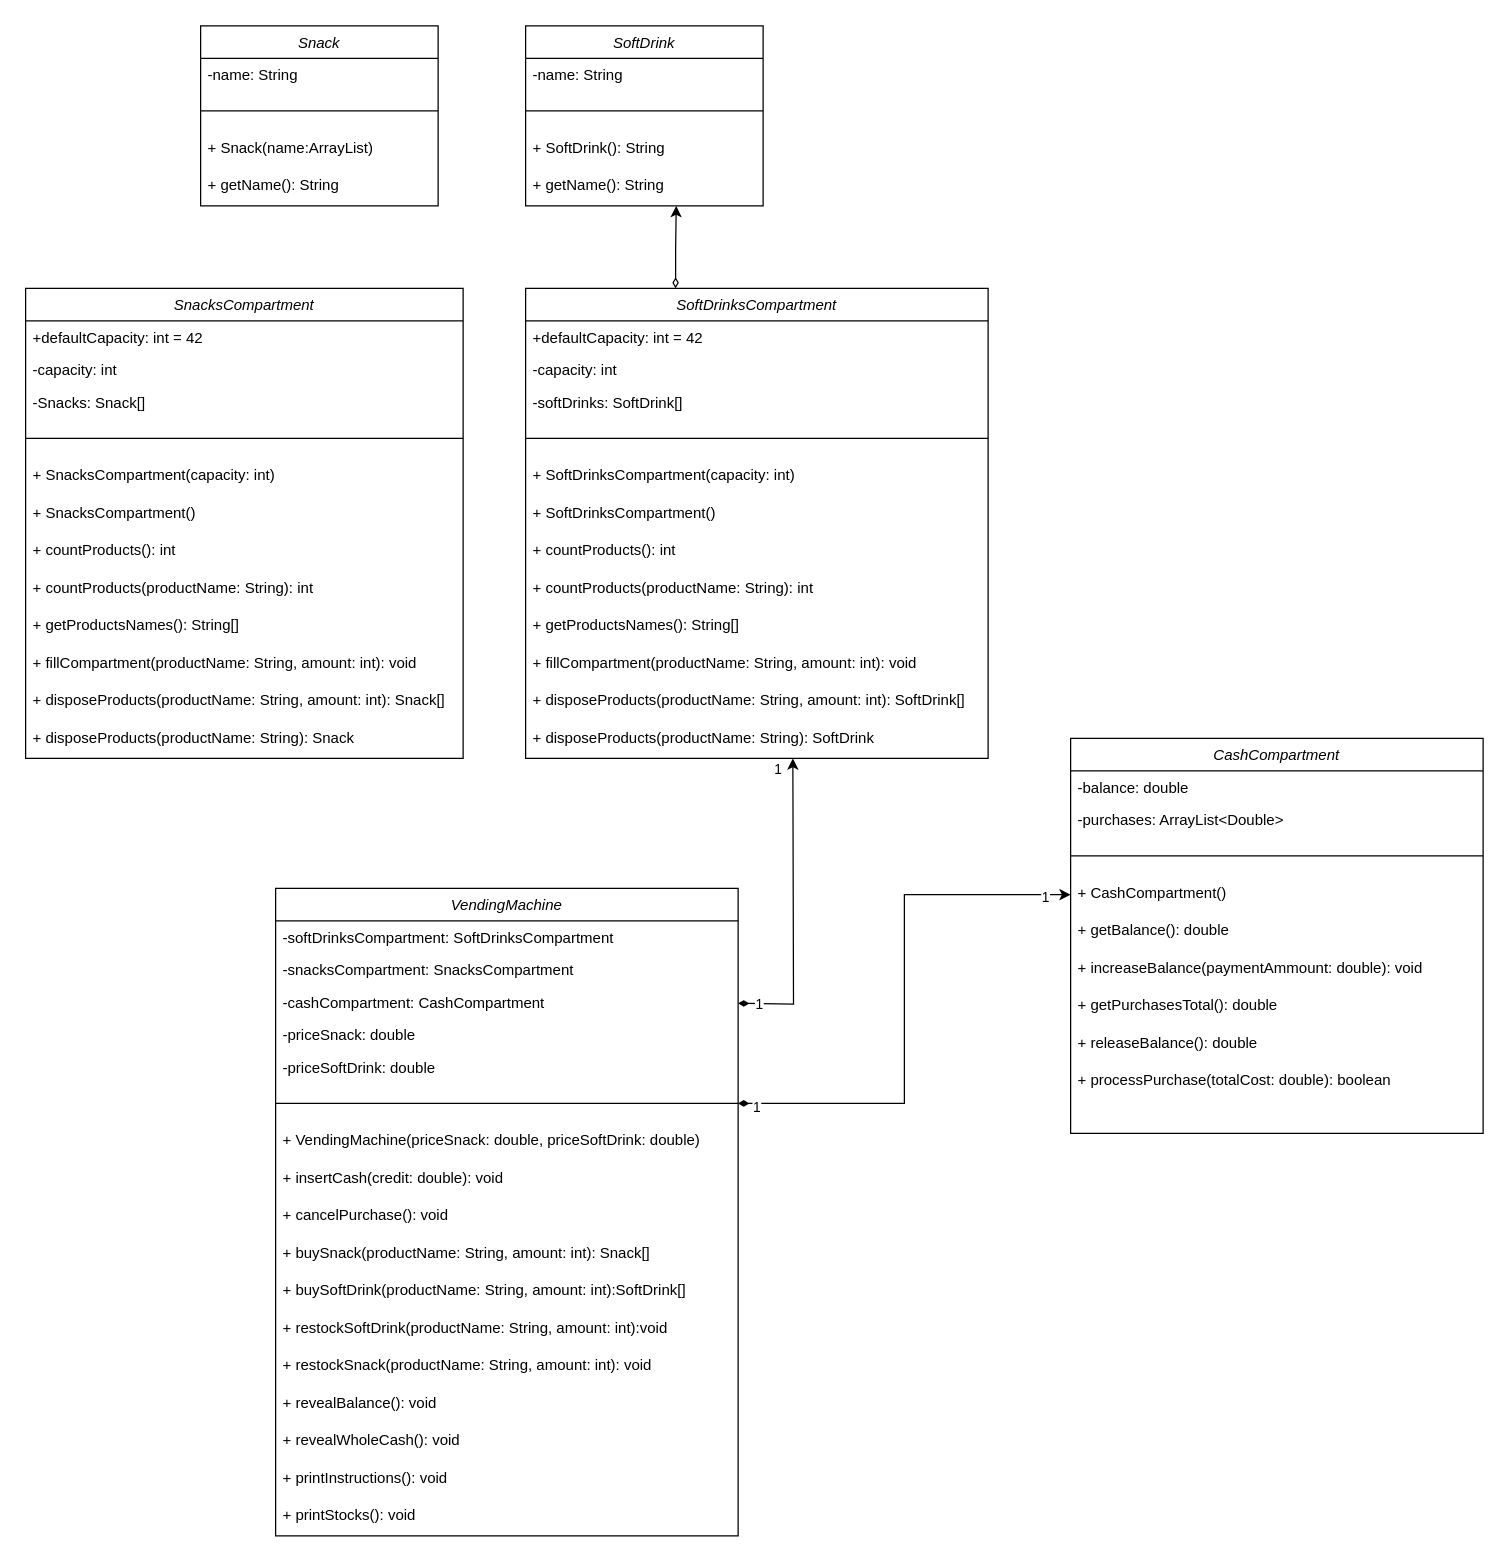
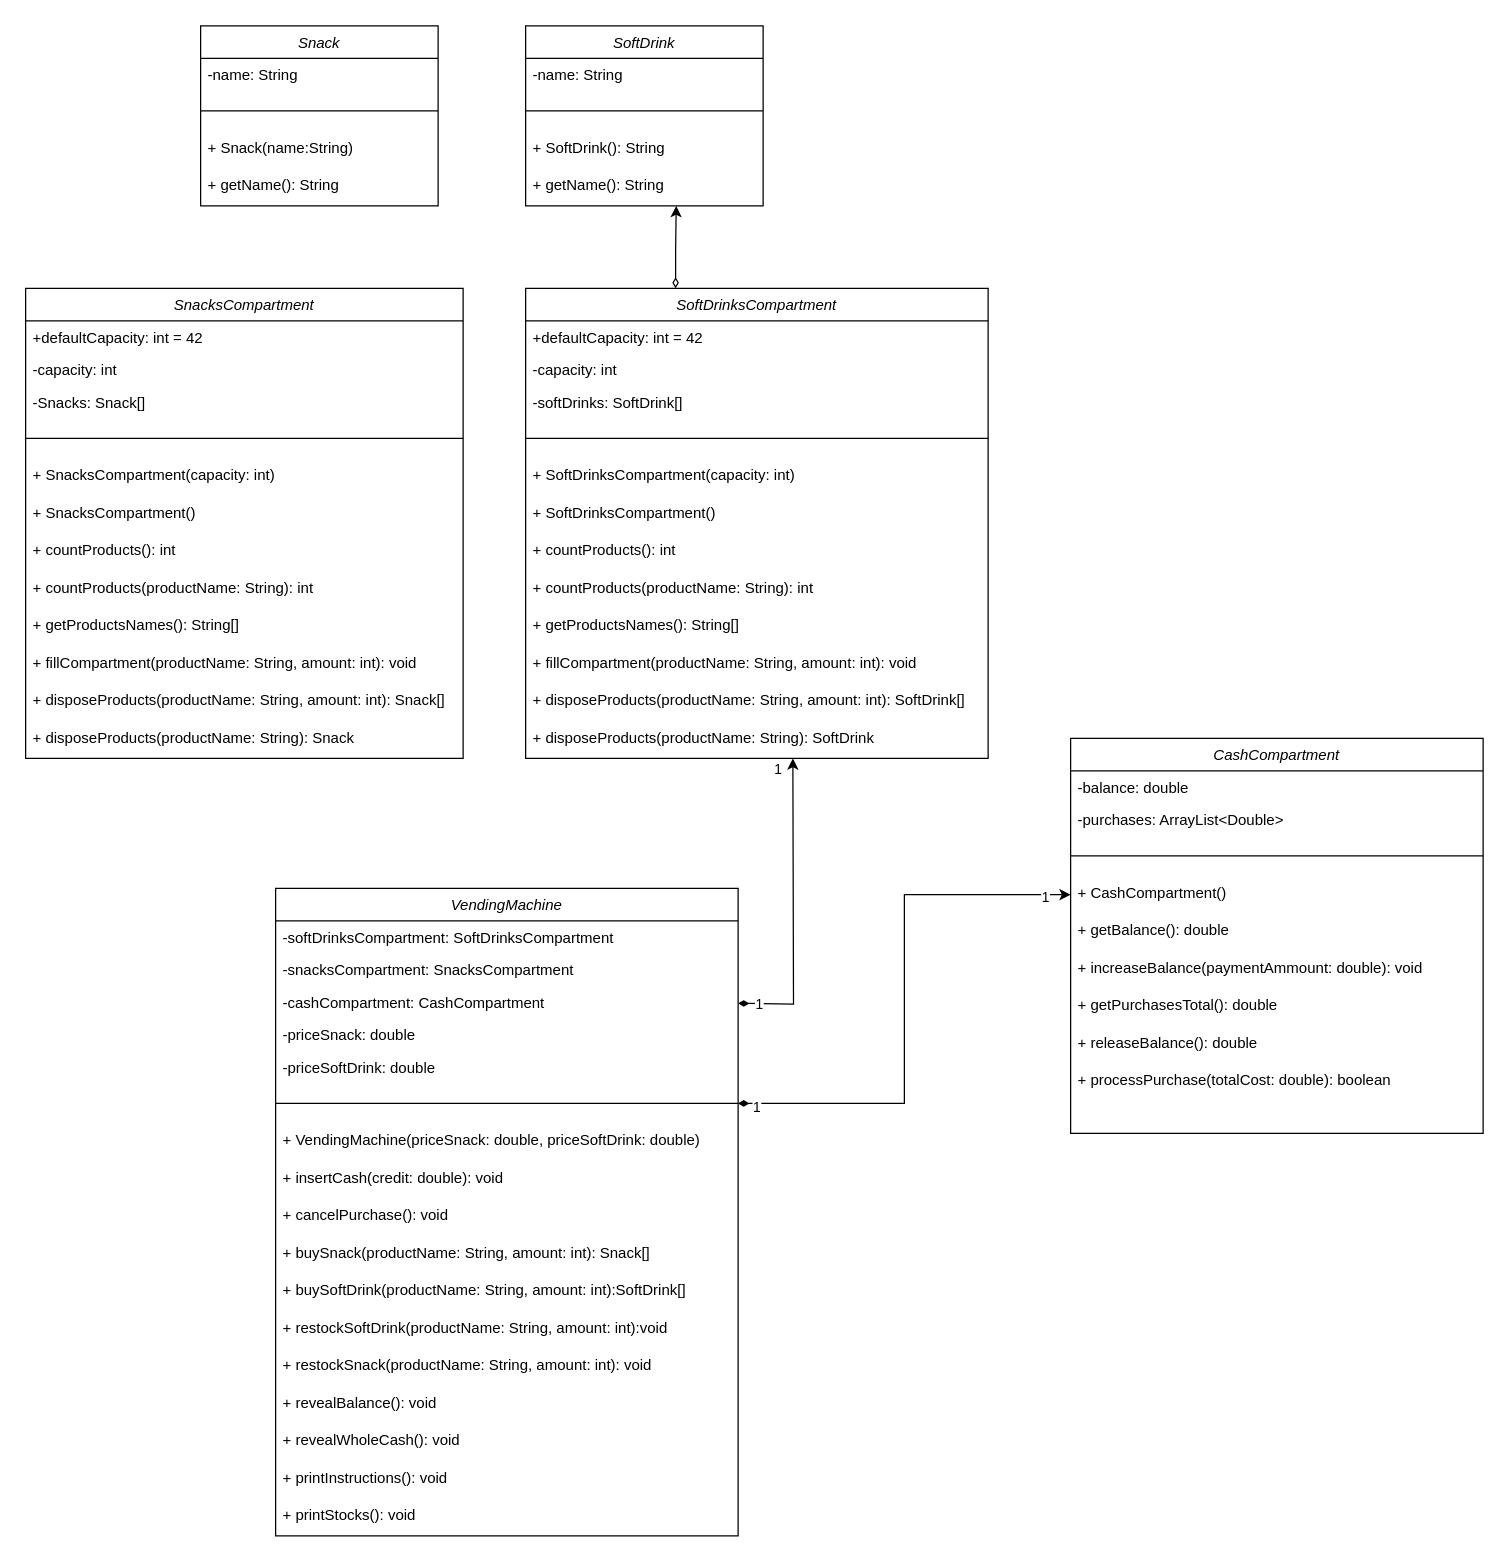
(298, 148) -> (286, 148)
